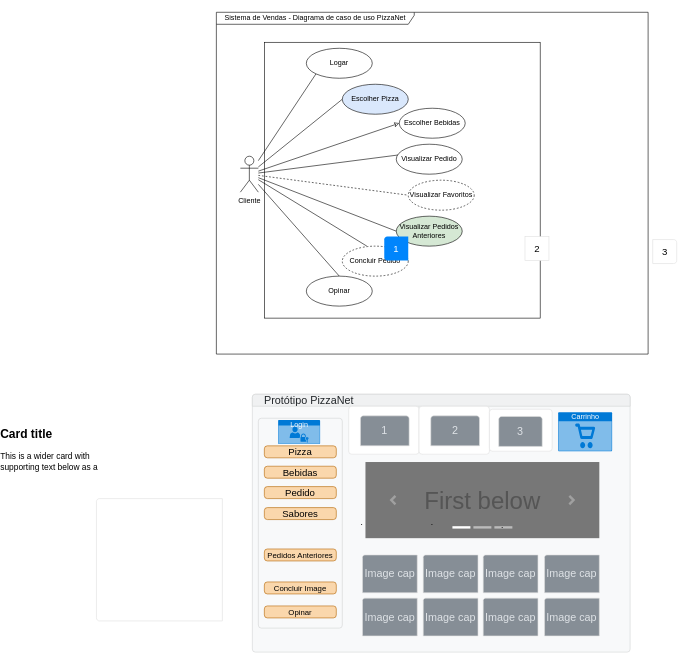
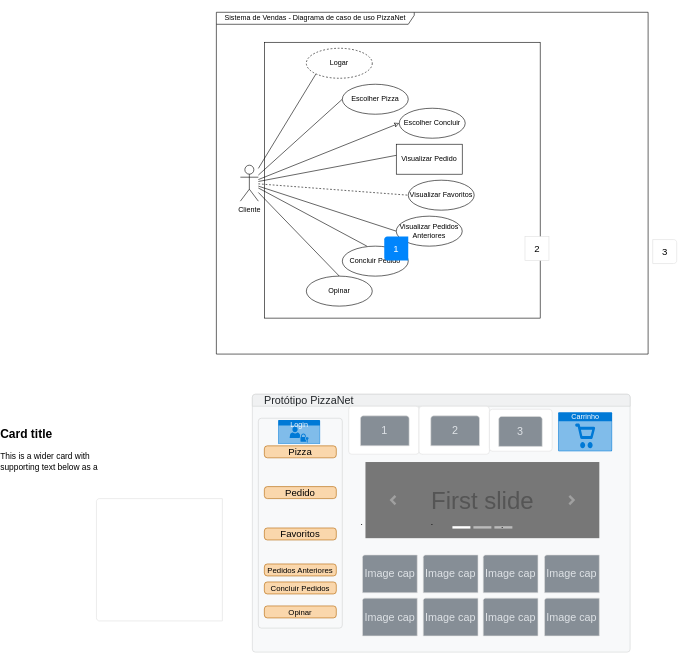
(339, 63) -> (339, 63)
(375, 99) -> (375, 99)
(432, 123) -> (432, 123)
(429, 159) -> (429, 159)
(249, 174) -> (249, 183)
(441, 195) -> (441, 195)
(429, 231) -> (429, 231)
(375, 261) -> (375, 261)
(300, 473) -> none
(483, 501) -> (483, 501)
(300, 514) -> none
none -> (300, 534)
(300, 555) -> (300, 570)
(300, 588) -> (300, 588)
